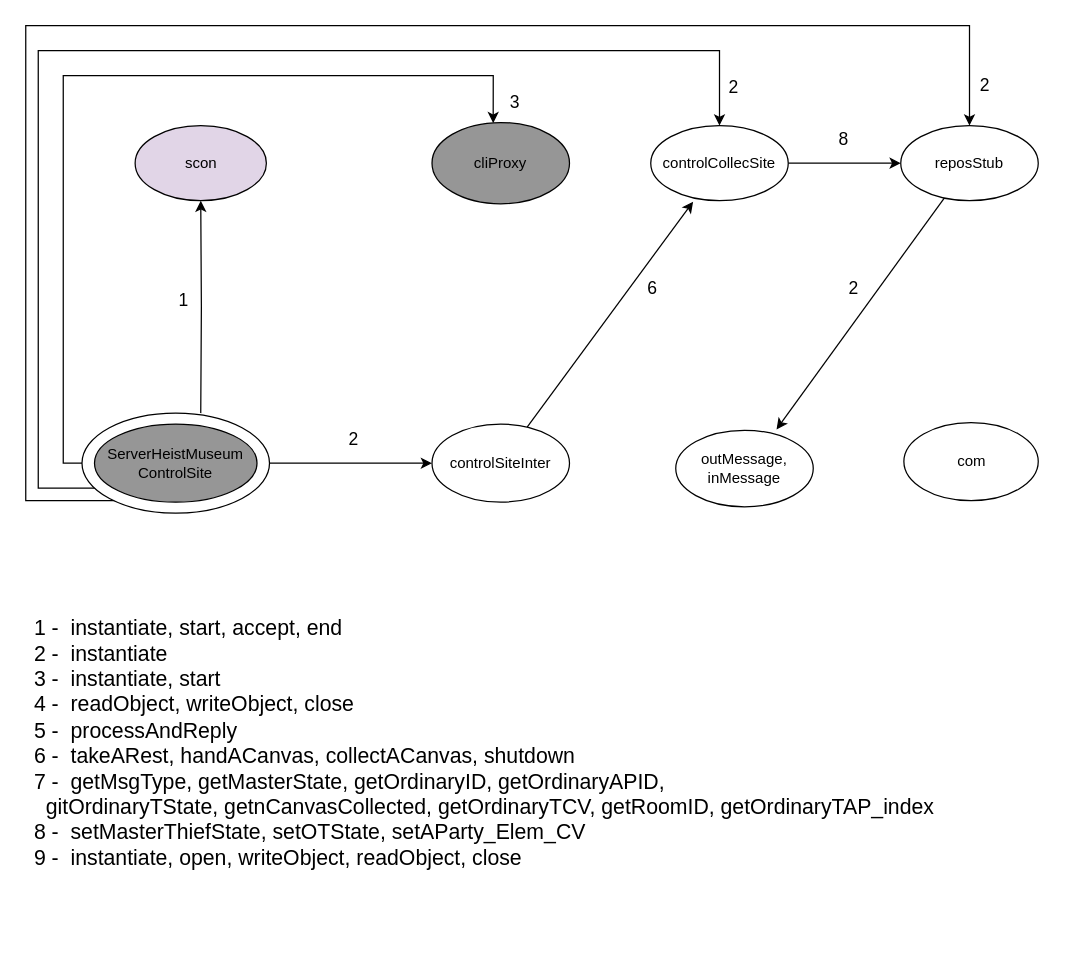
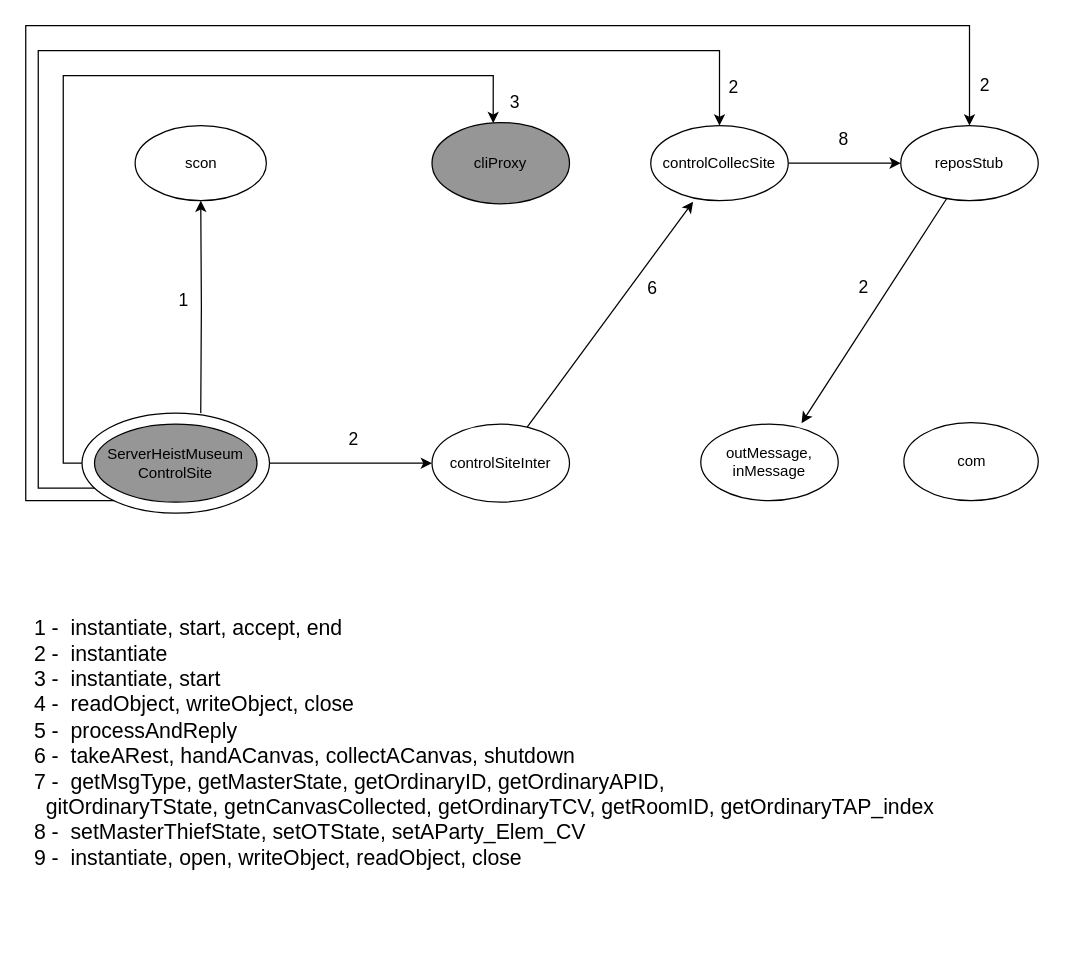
(201, 163) -> (201, 163)
(744, 469) -> (769, 462)
